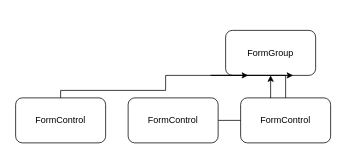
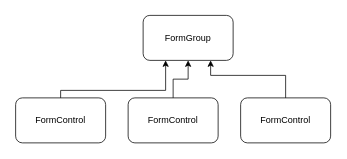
(270, 53) -> (188, 38)
